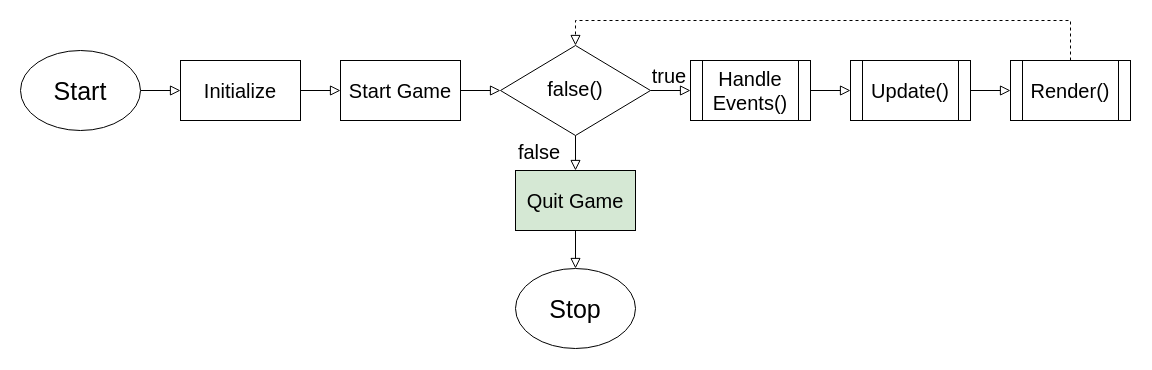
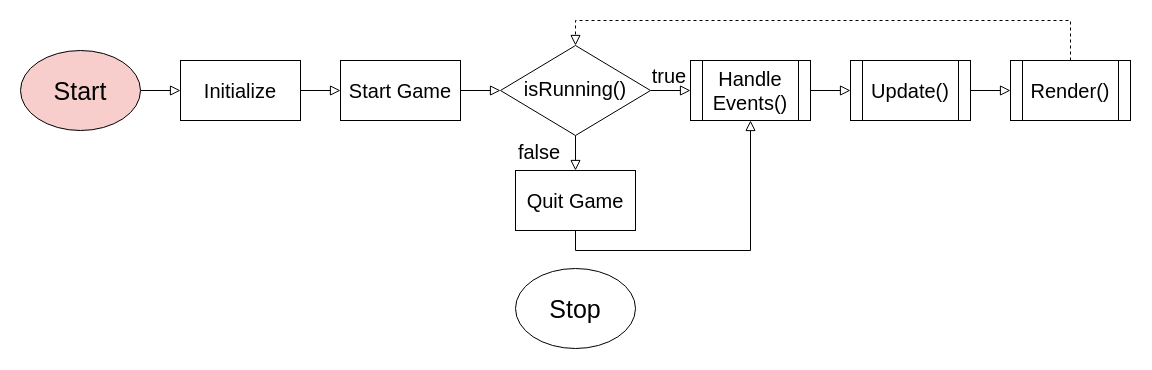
(576, 89) -> (576, 89)
(81, 91) -> (81, 91)
(576, 201) -> (576, 201)
(576, 253) -> (721, 251)
